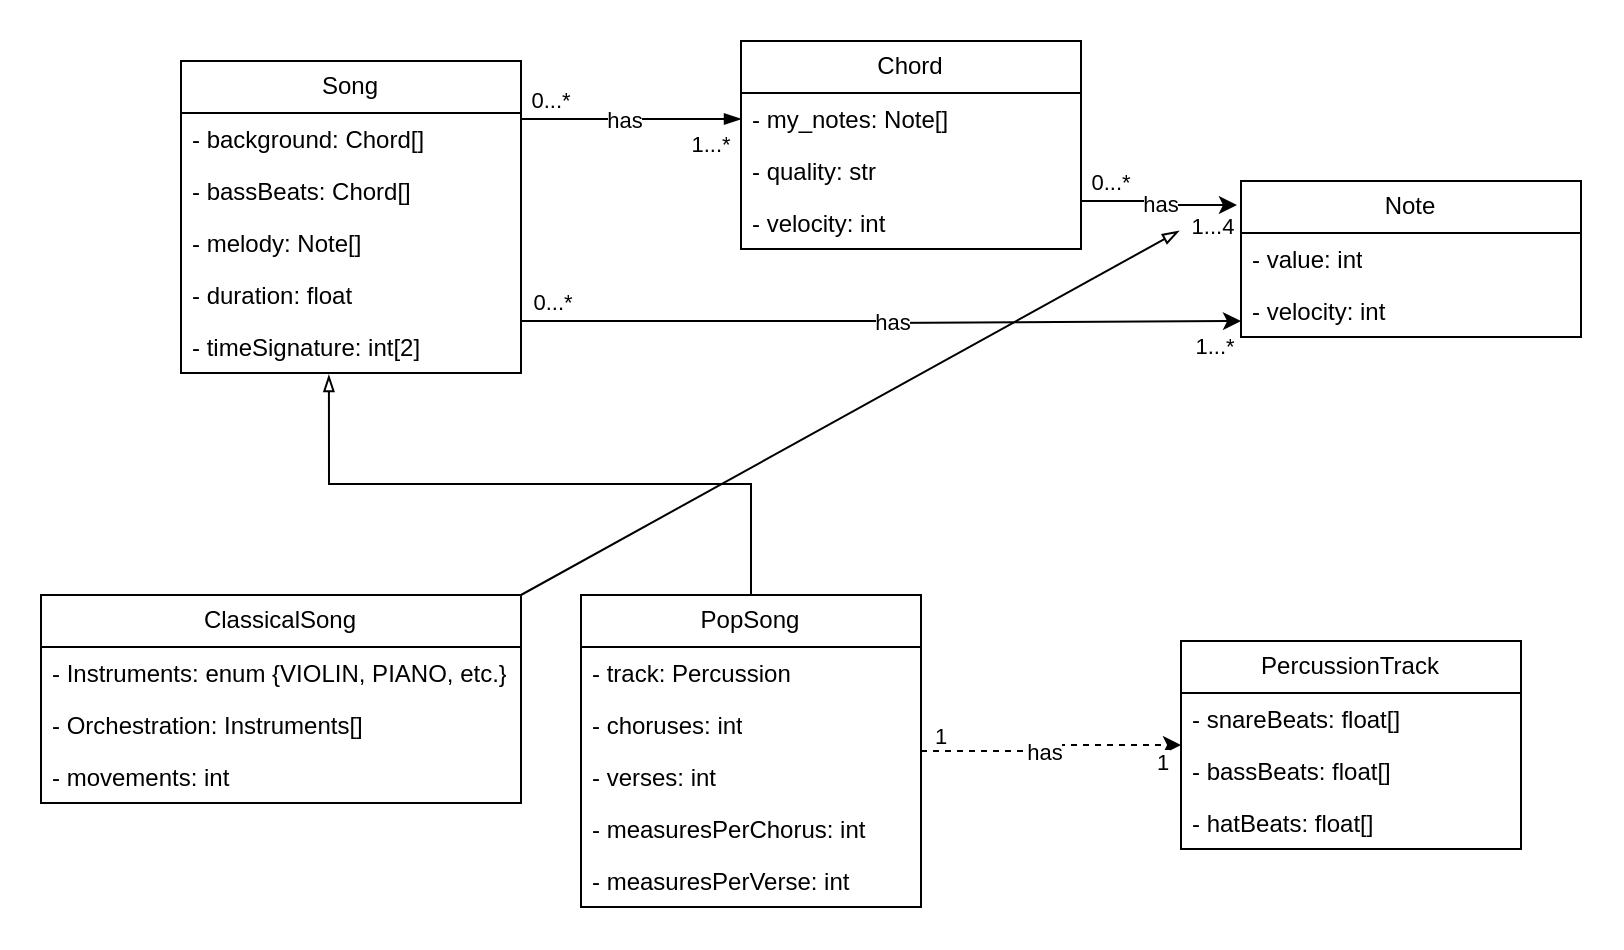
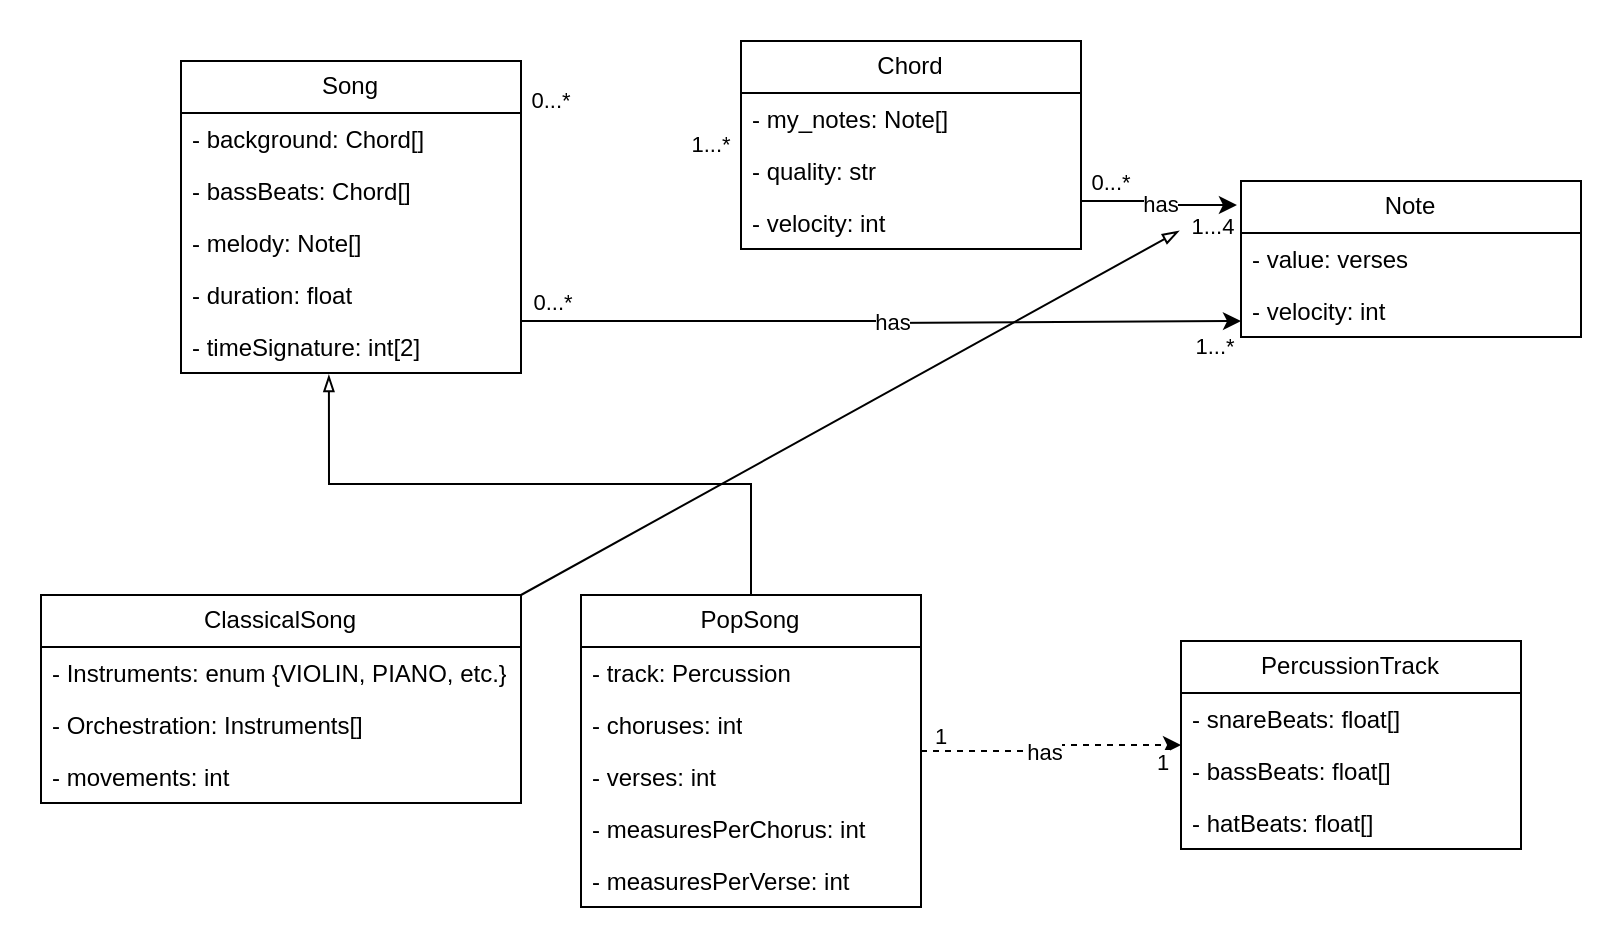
(622, 119) -> none
(1318, 261) -> (1341, 261)
